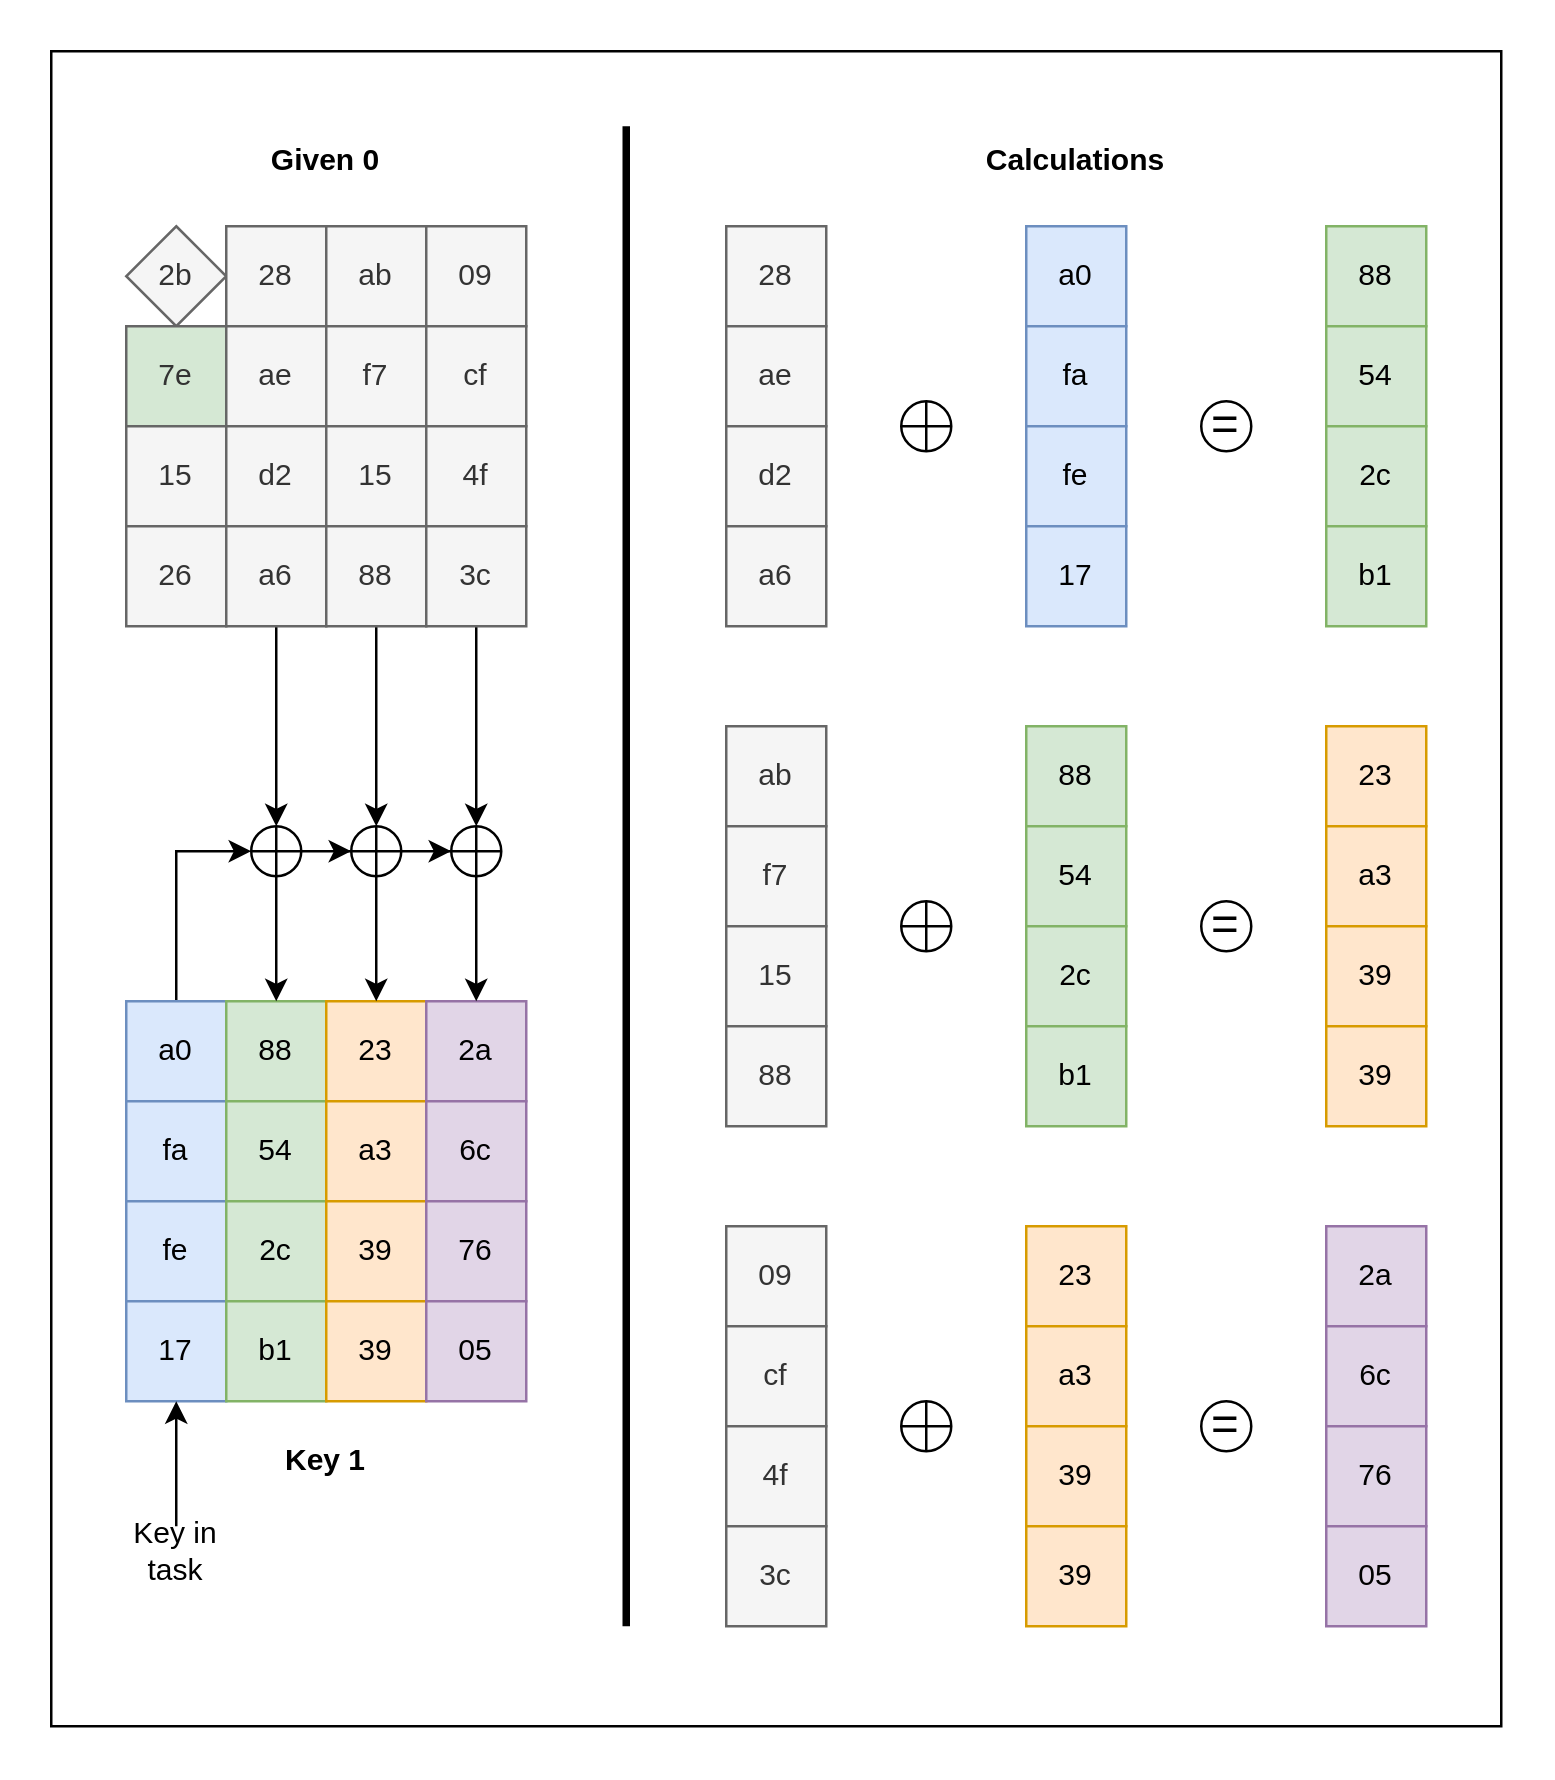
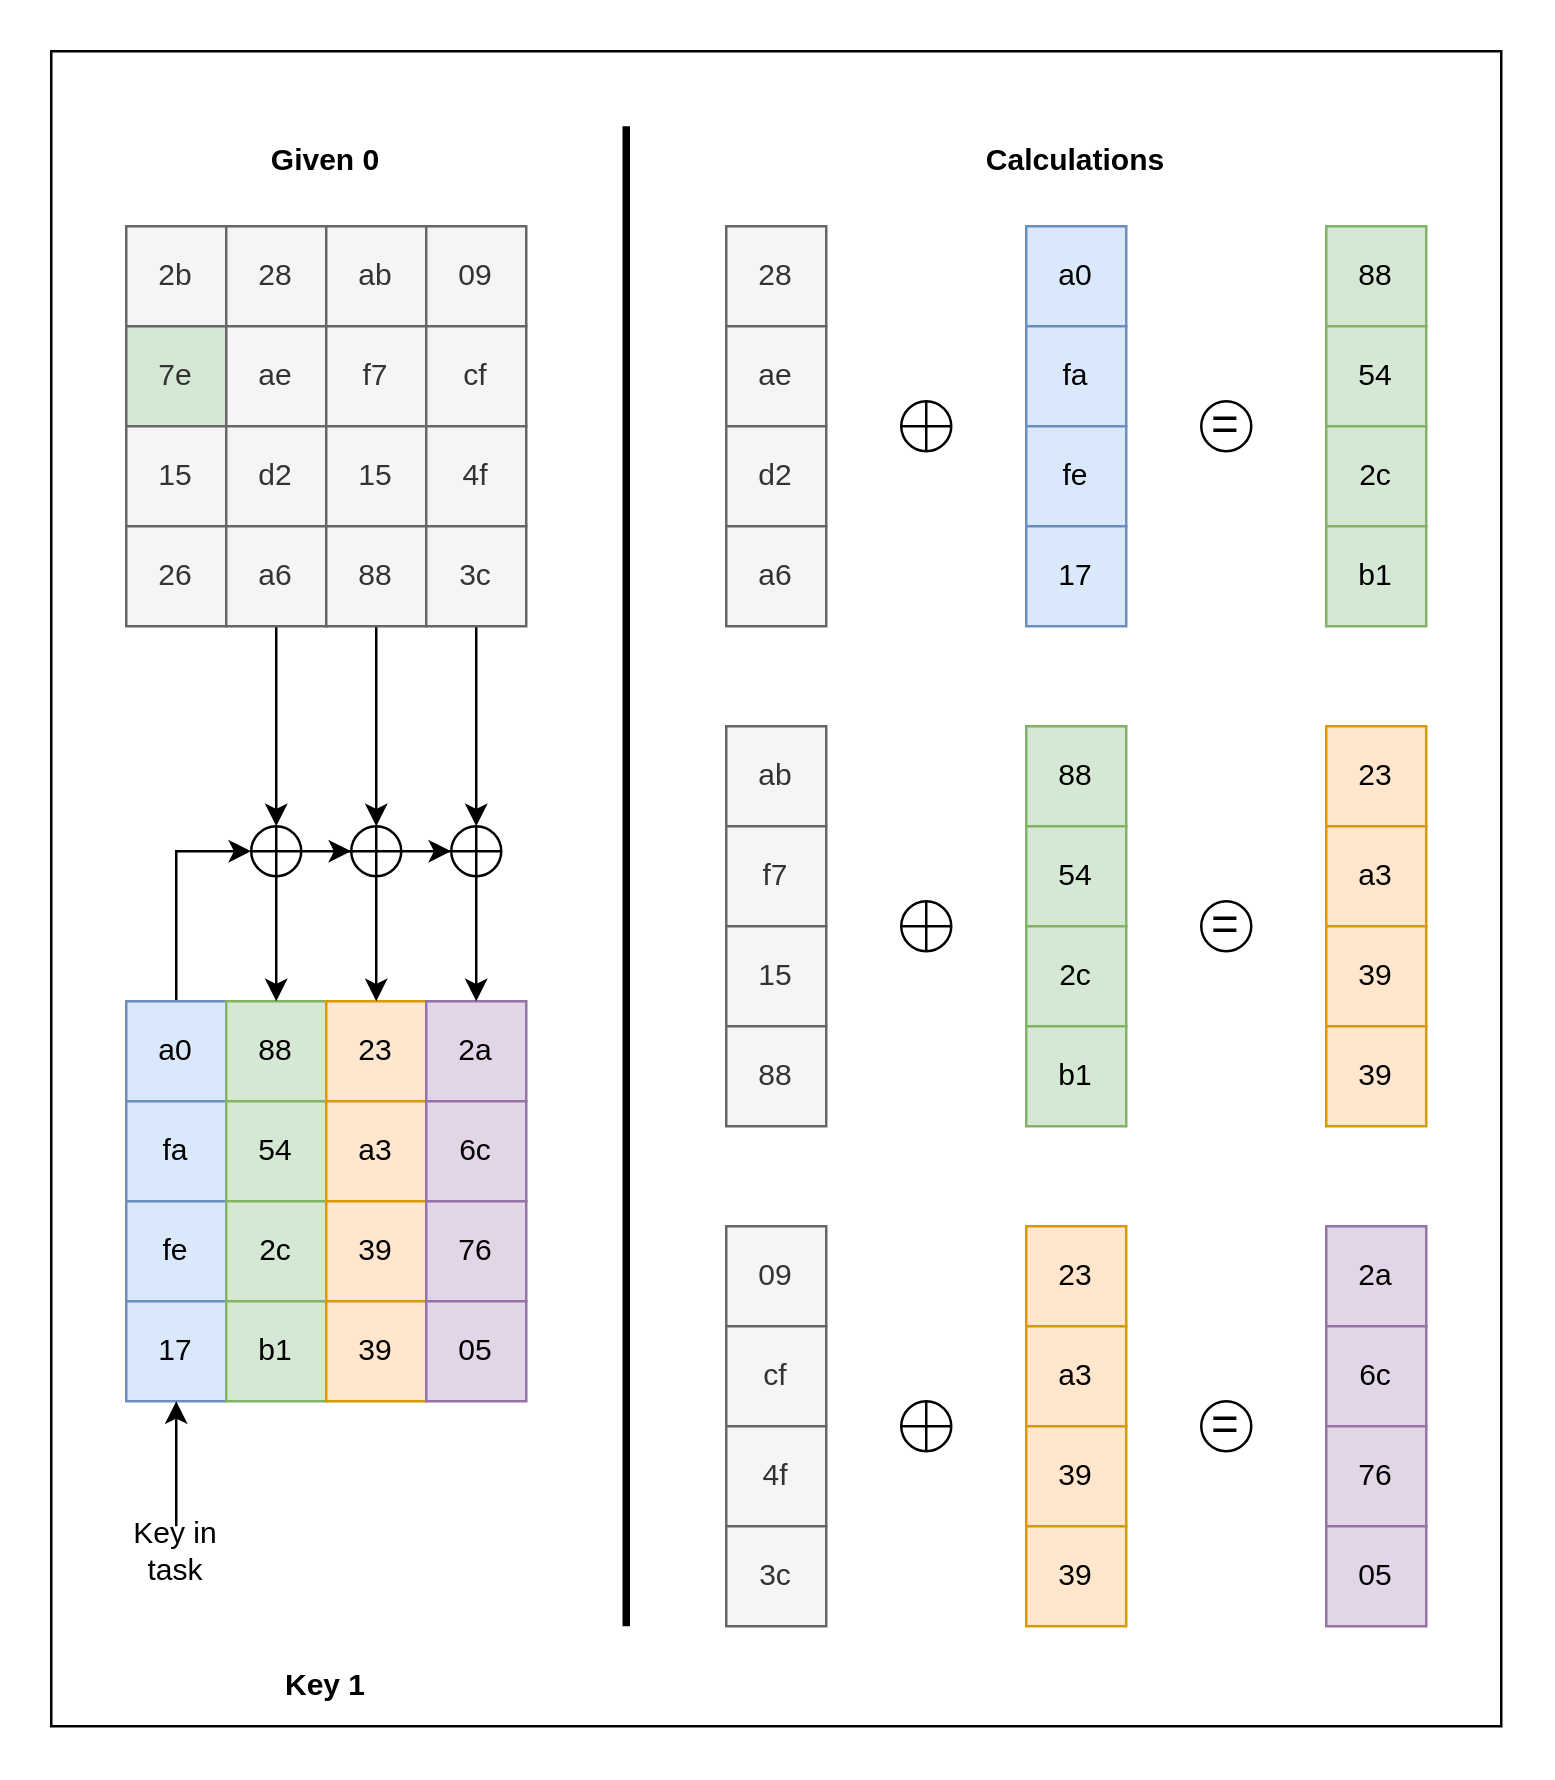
(176, 276) -> (176, 276)
(326, 1459) -> (326, 1684)
